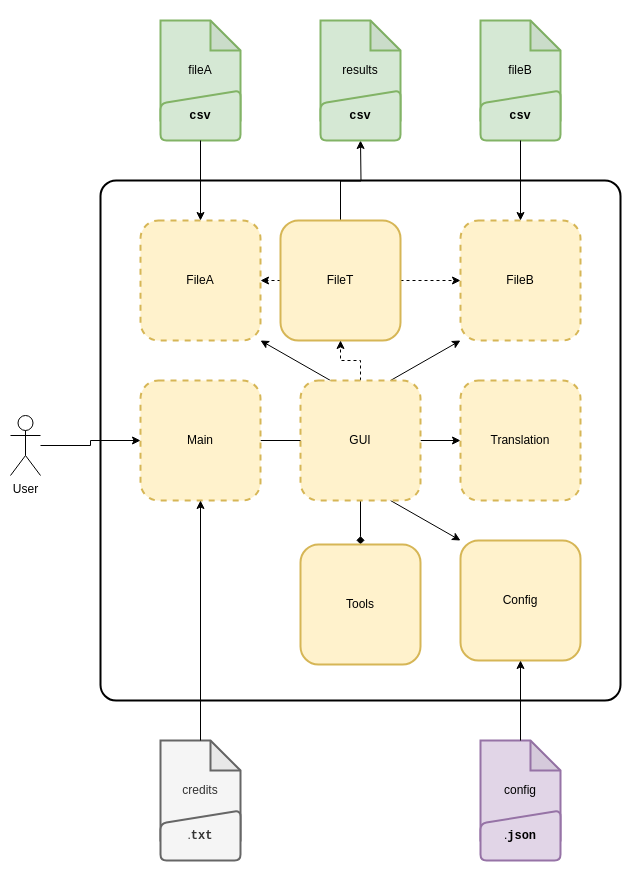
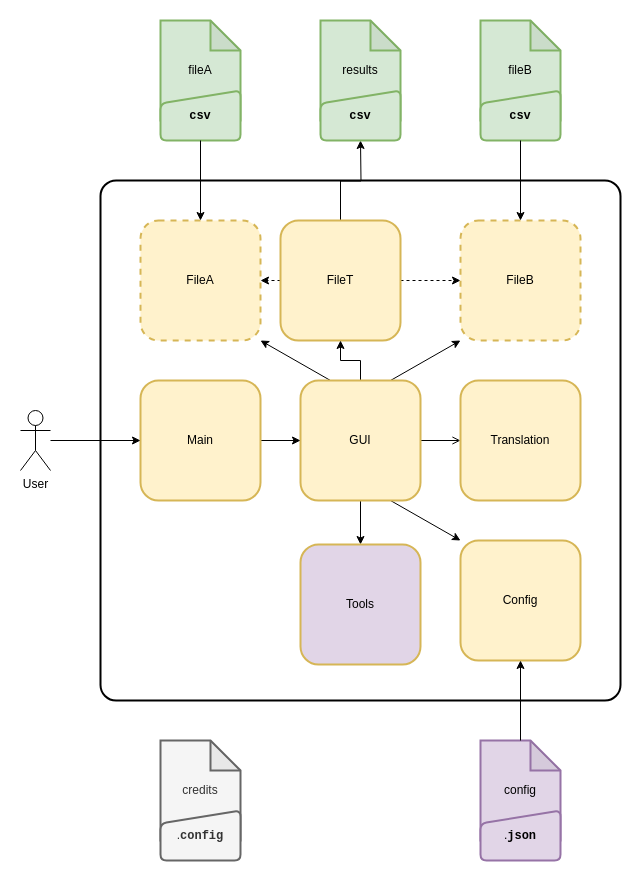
(355, 361) -> (355, 361)
(201, 441) -> (201, 441)
(296, 441) -> (292, 441)
(361, 441) -> (361, 441)
(452, 441) -> (454, 441)
(521, 441) -> (521, 441)
(26, 446) -> (36, 441)
(361, 536) -> (361, 536)
(361, 605) -> (361, 605)
(201, 624) -> none
(201, 836) -> (201, 836)
